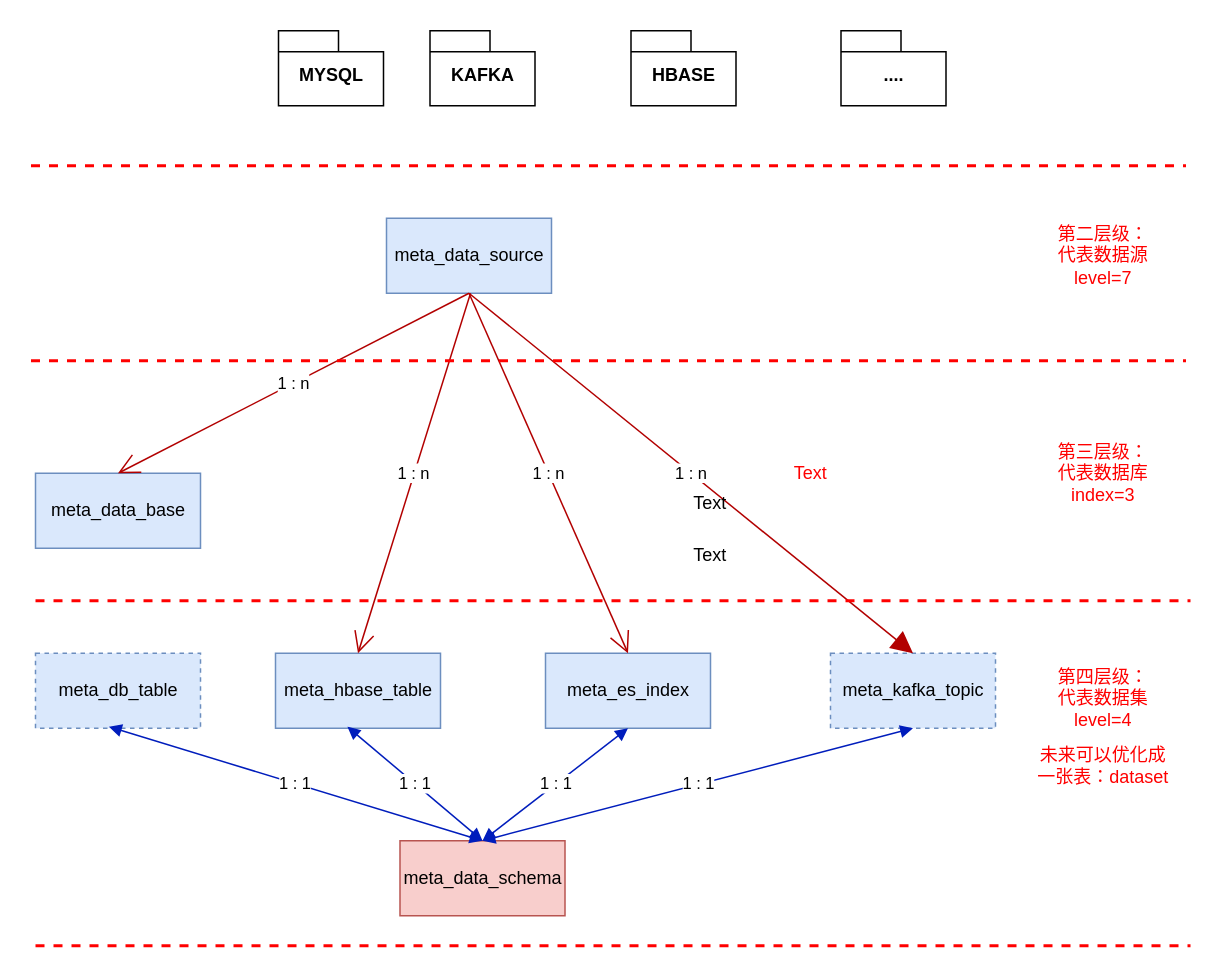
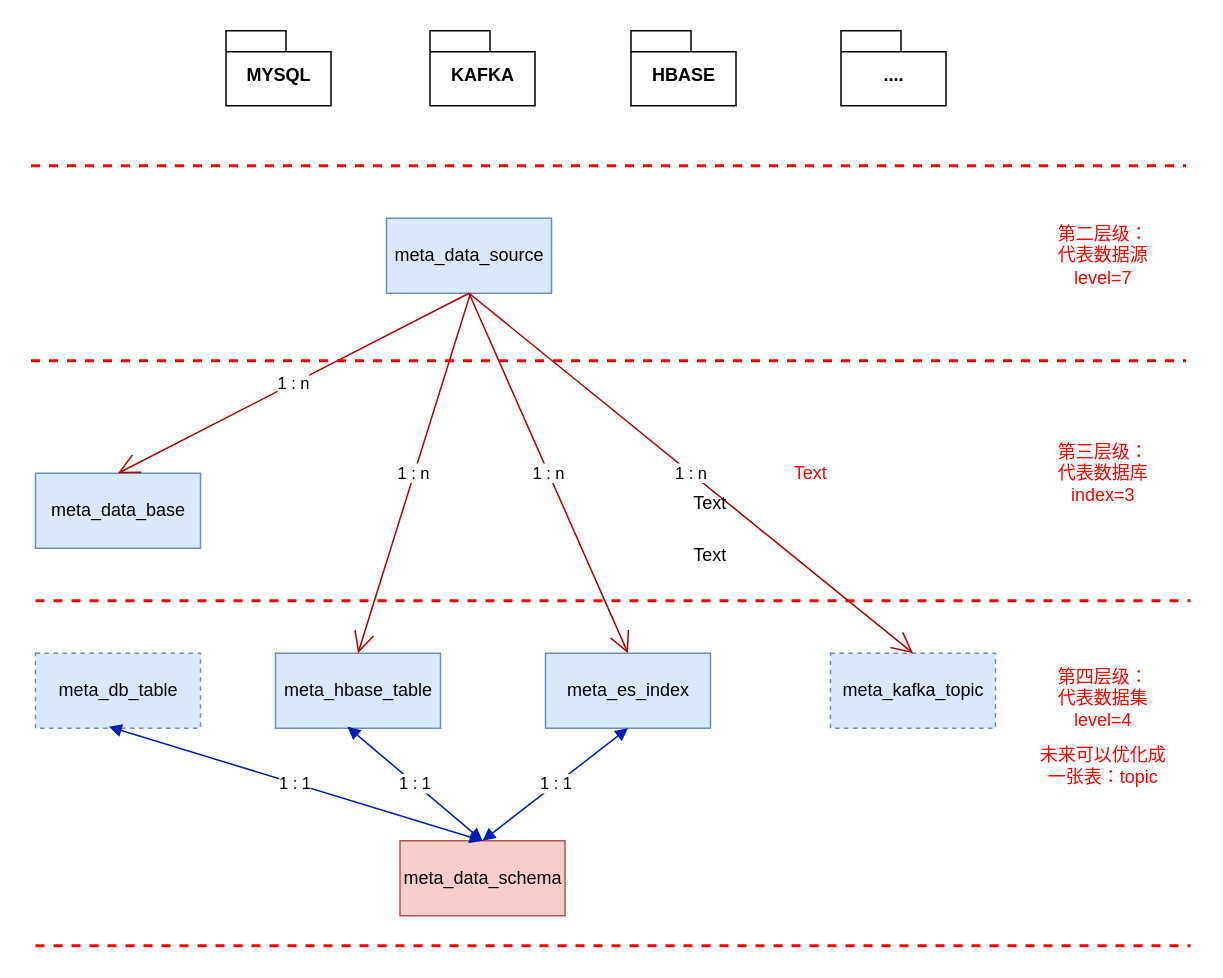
(331, 68) -> (278, 68)
(895, 639) -> (902, 644)
(1103, 766) -> (1103, 766)
(596, 811) -> none
